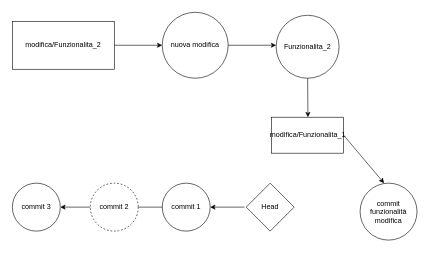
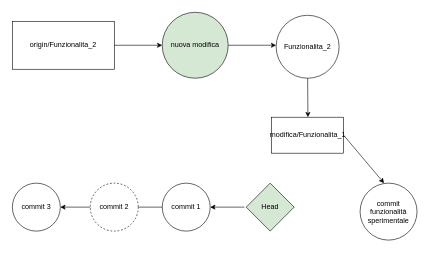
(63, 45) -> (63, 45)
(195, 45) -> (195, 45)
(270, 207) -> (270, 207)
(389, 212) -> (389, 212)
